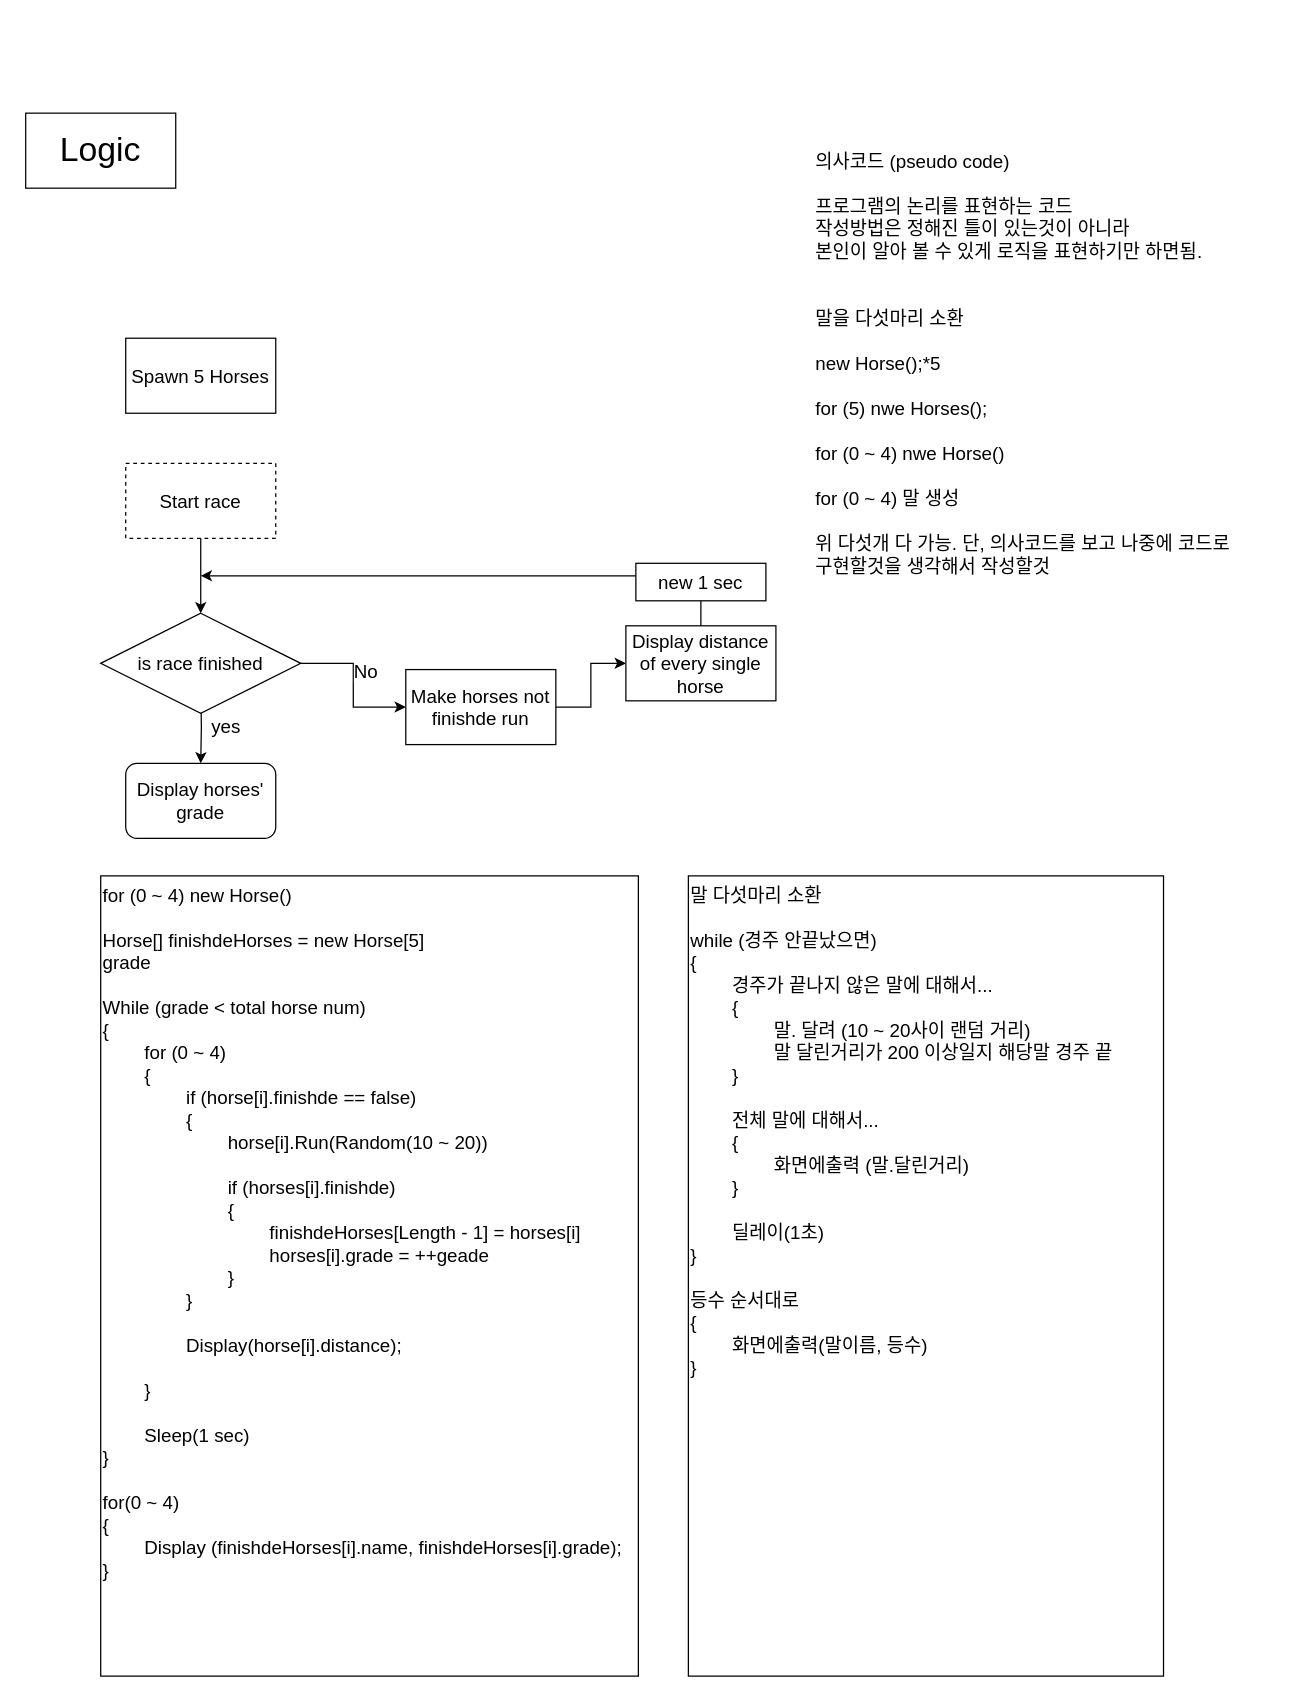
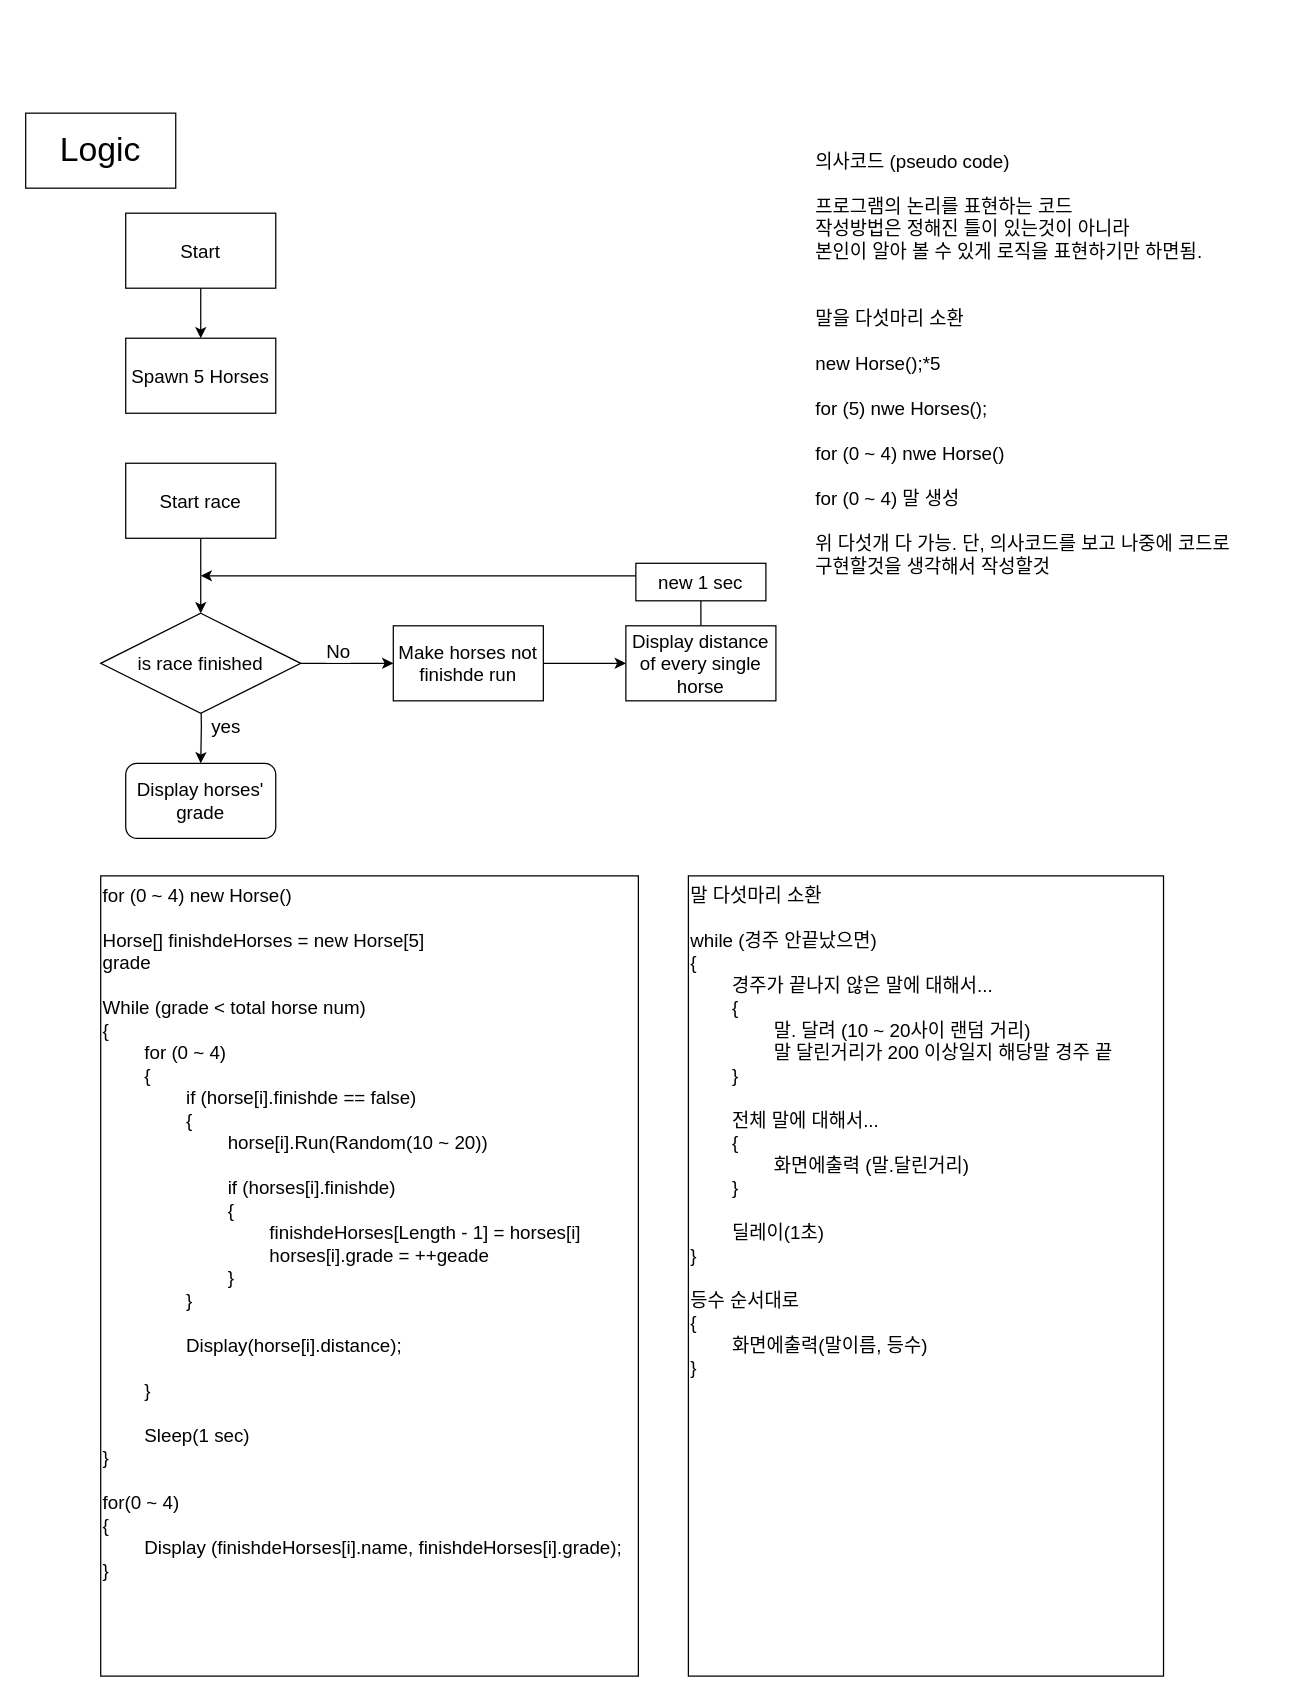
none -> (201, 251)
none -> (201, 309)
(201, 501) -> (201, 501)
(481, 707) -> (468, 663)
